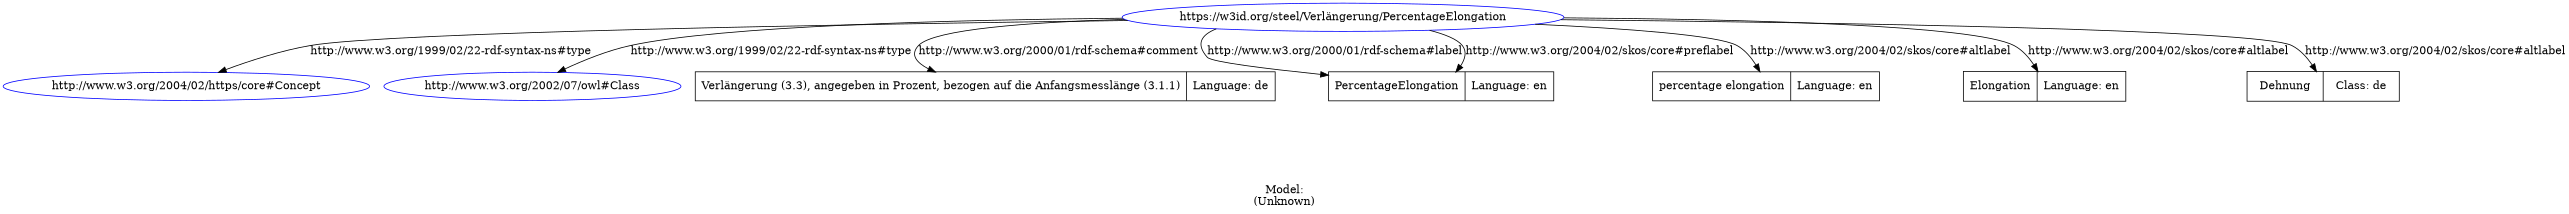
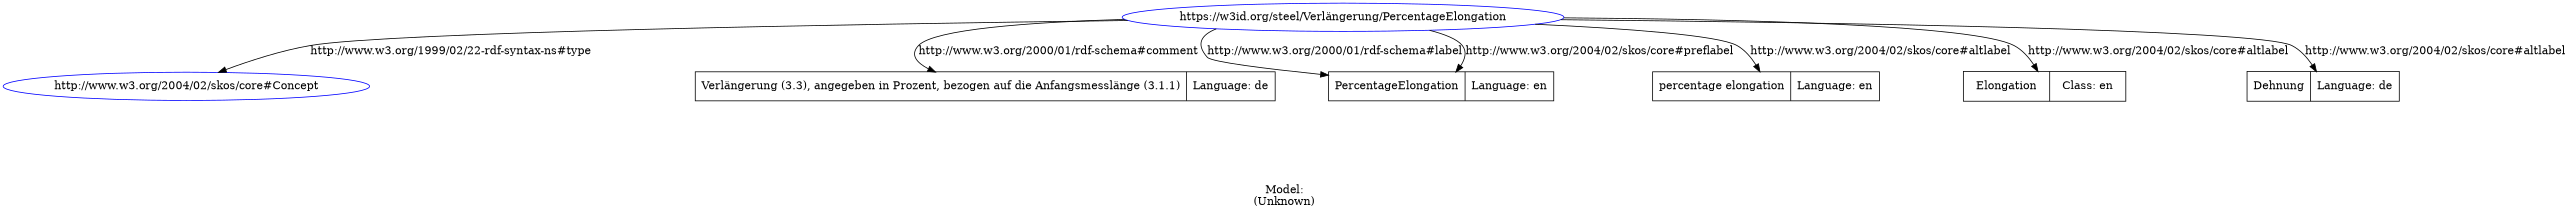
(186, 86) -> (186, 86)
(532, 86) -> none
(2081, 86) -> (2088, 86)
(2361, 86) -> (2355, 86)
